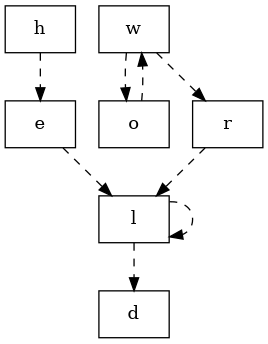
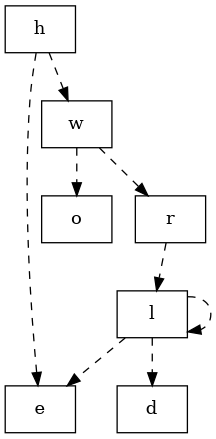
(143, 83) -> (56, 71)
(83, 167) -> (101, 358)
